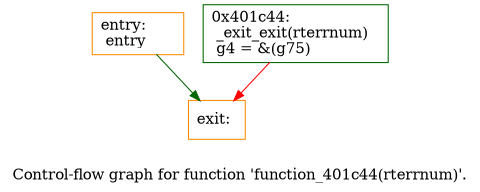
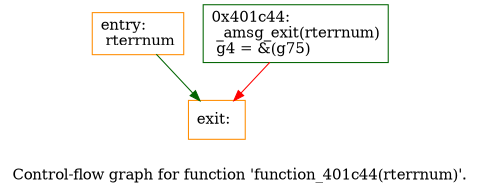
(290, 33) -> (296, 33)
(123, 41) -> (138, 41)
